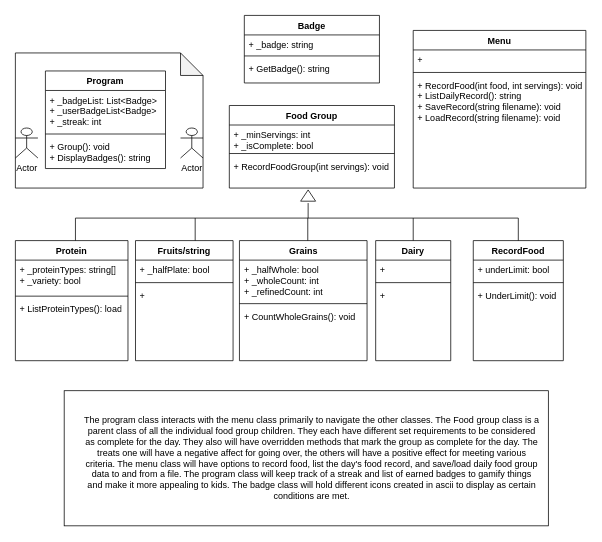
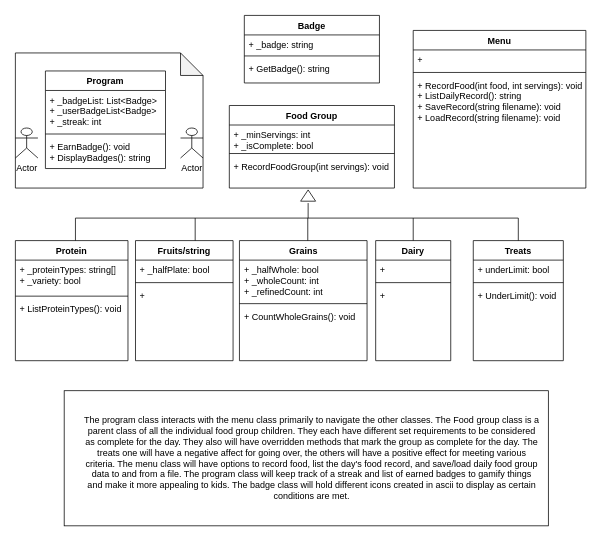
(106, 153) -> (106, 153)
(518, 251) -> (518, 251)
(72, 315) -> (72, 315)
